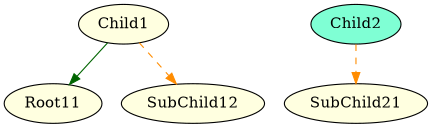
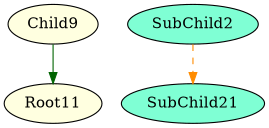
(124, 24) -> (53, 24)
(356, 24) -> (193, 24)
(193, 104) -> none
(356, 104) -> (193, 104)
